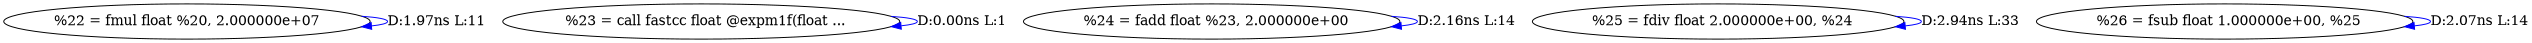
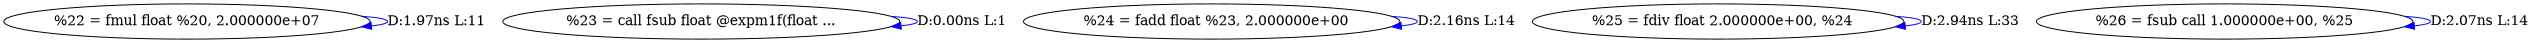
(701, 22) -> (701, 22)
(2225, 22) -> (2225, 22)
